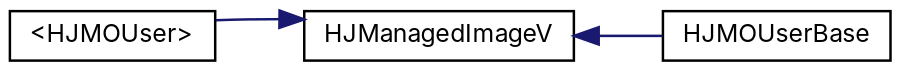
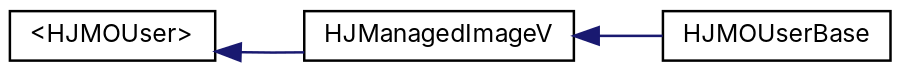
(247, 19) -> (272, 53)
